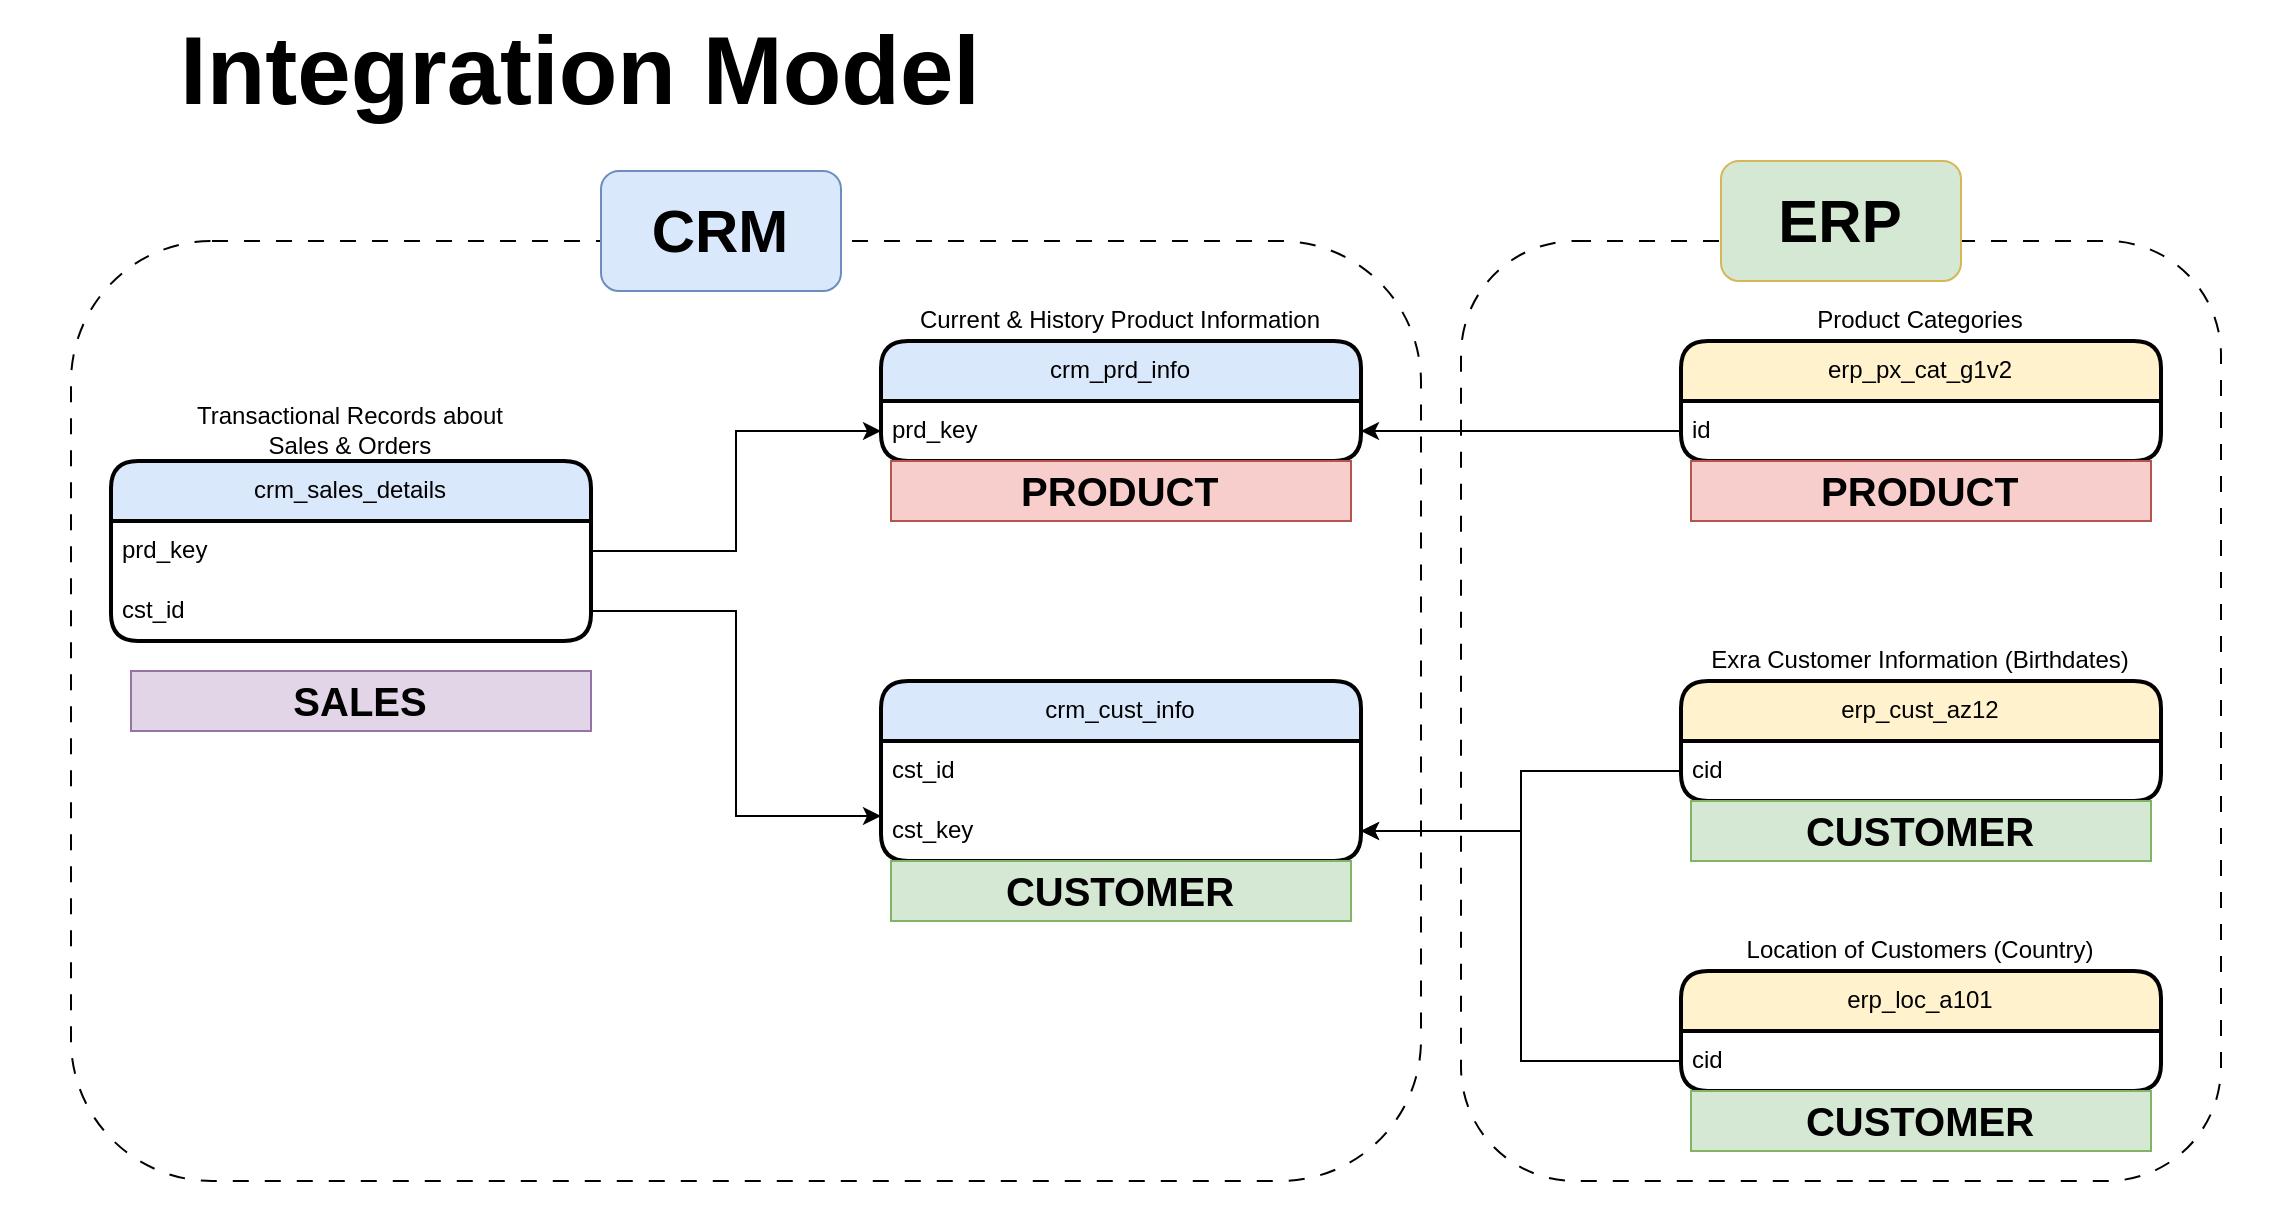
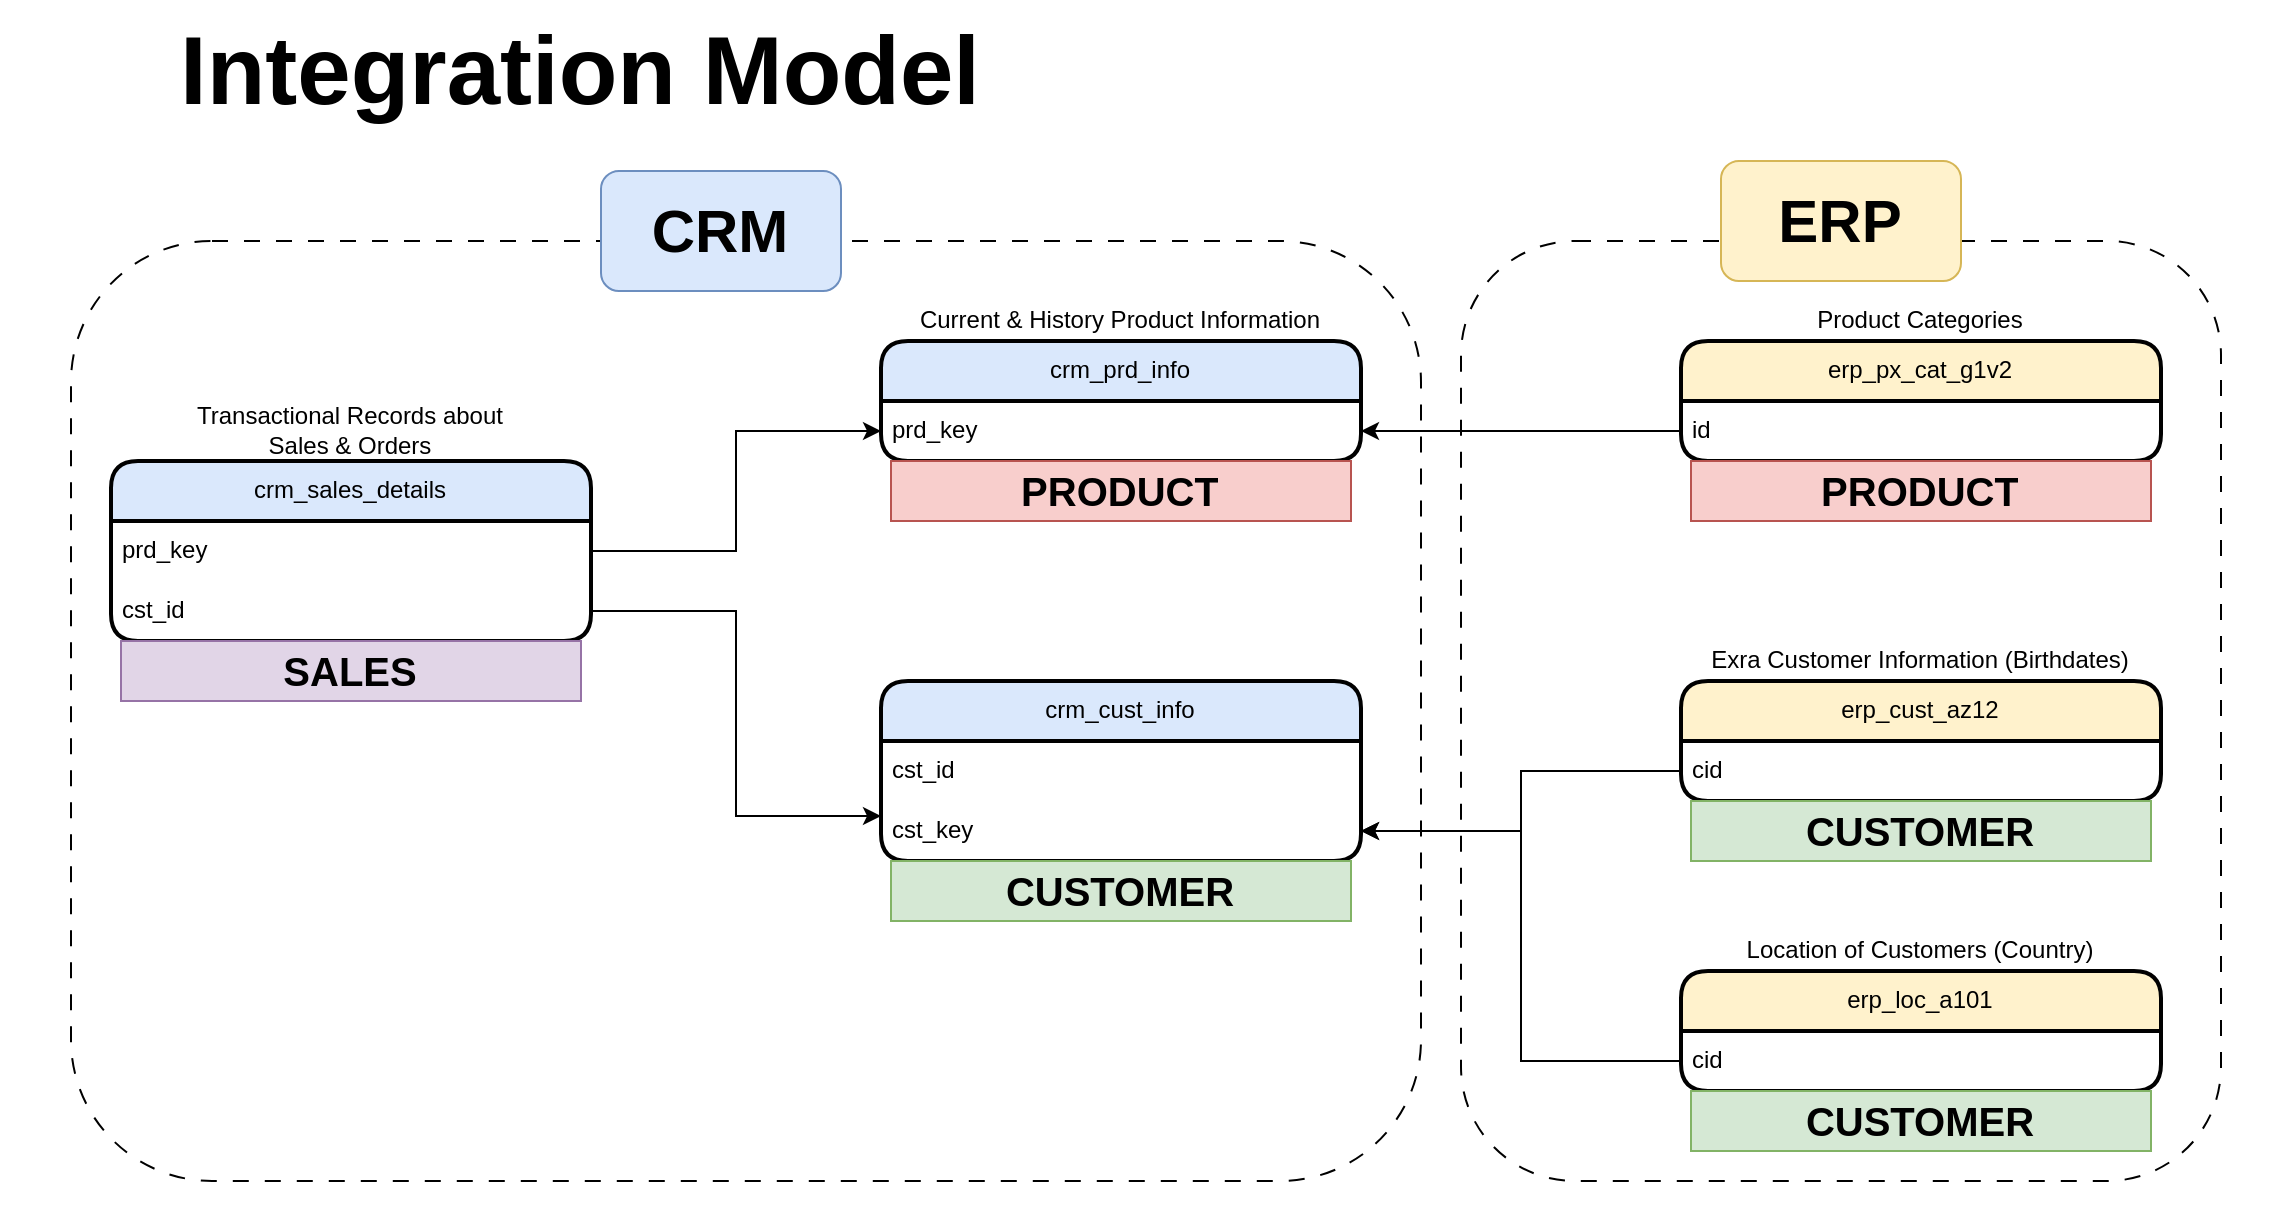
(1841, 221) -> (1841, 221)
(361, 701) -> (351, 671)
